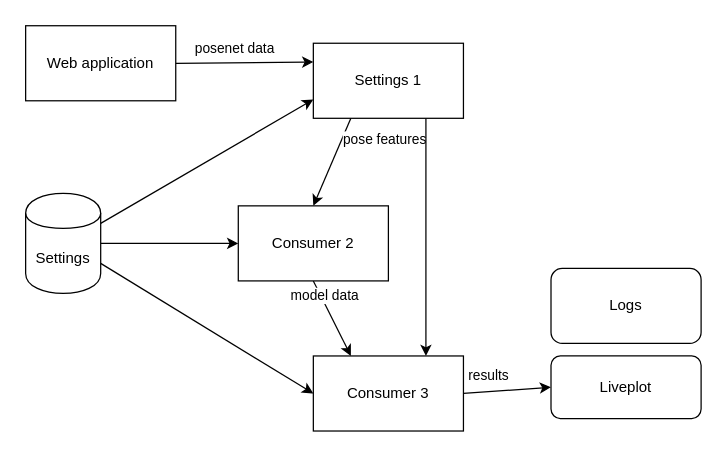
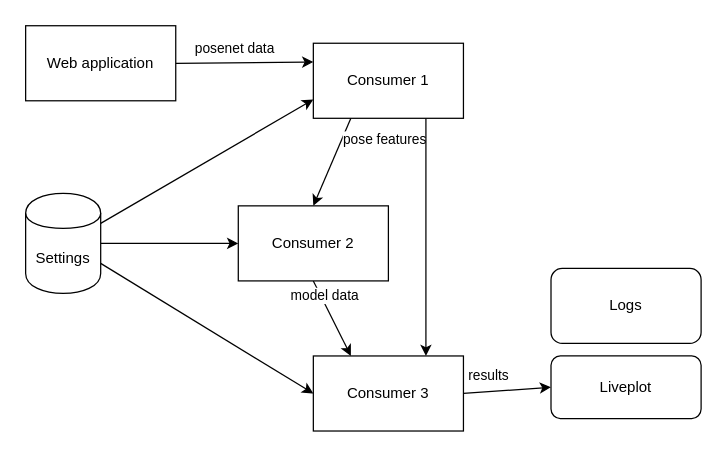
(388, 81) -> (388, 81)
